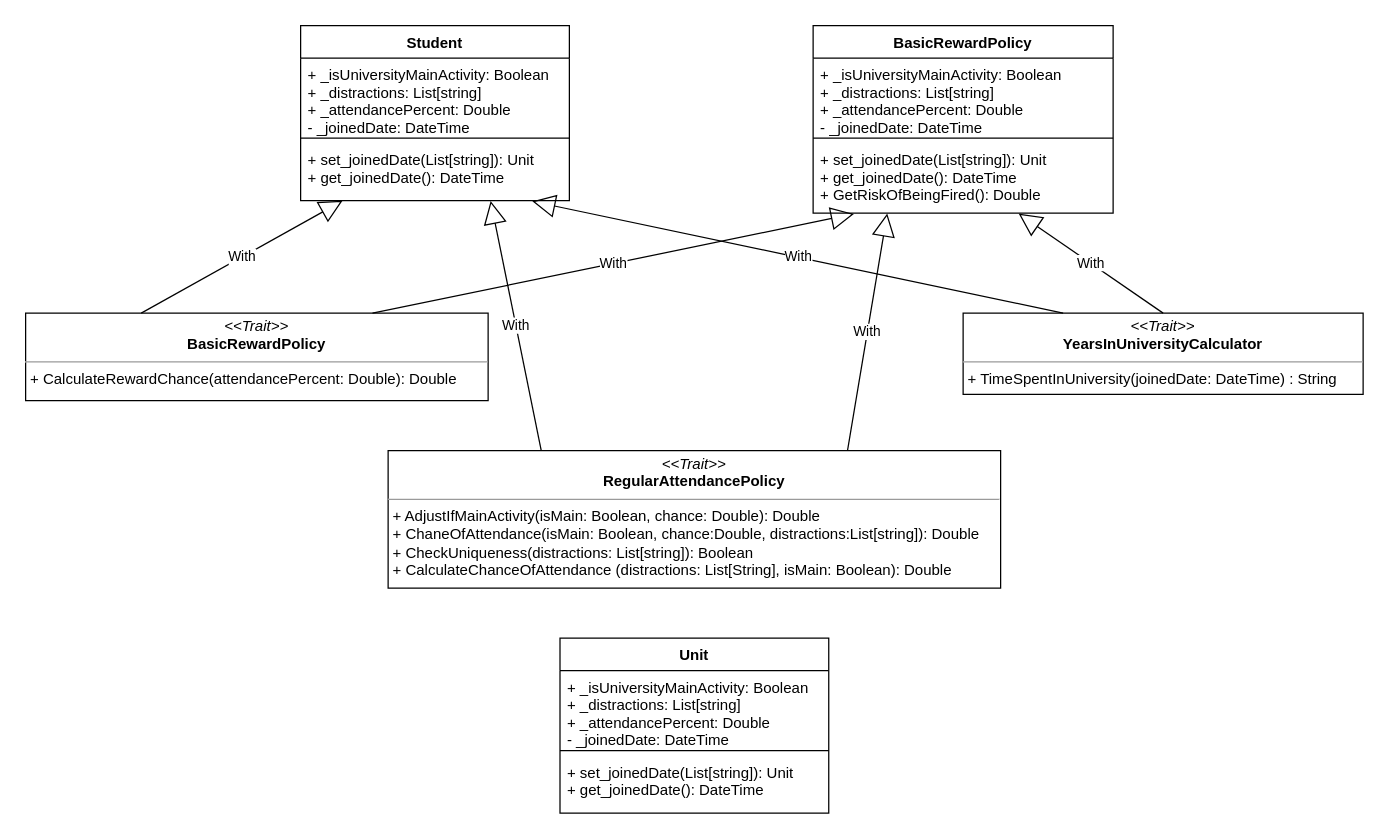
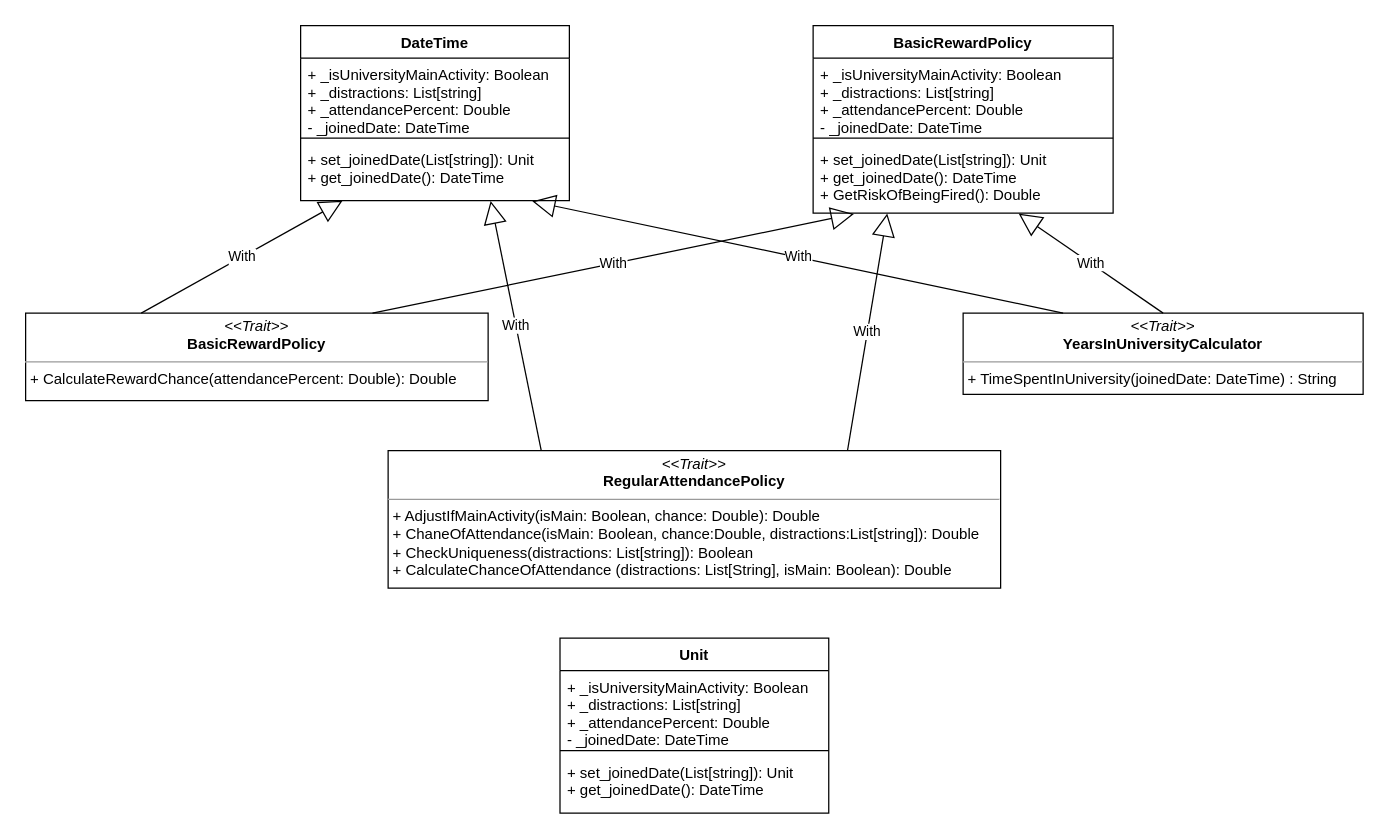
(434, 43) -> (434, 43)
